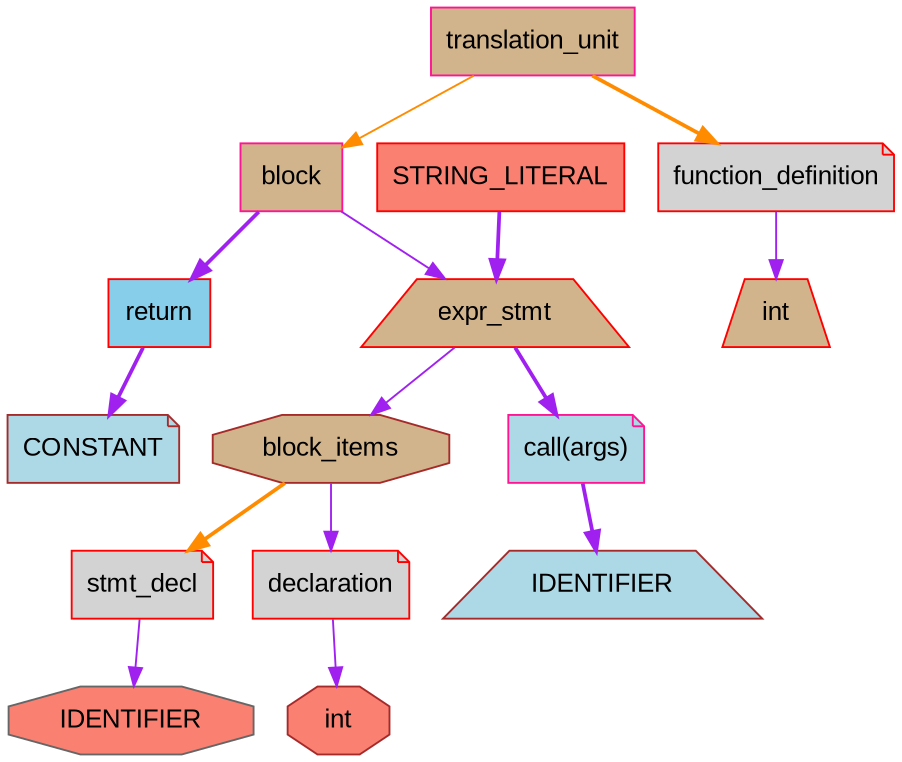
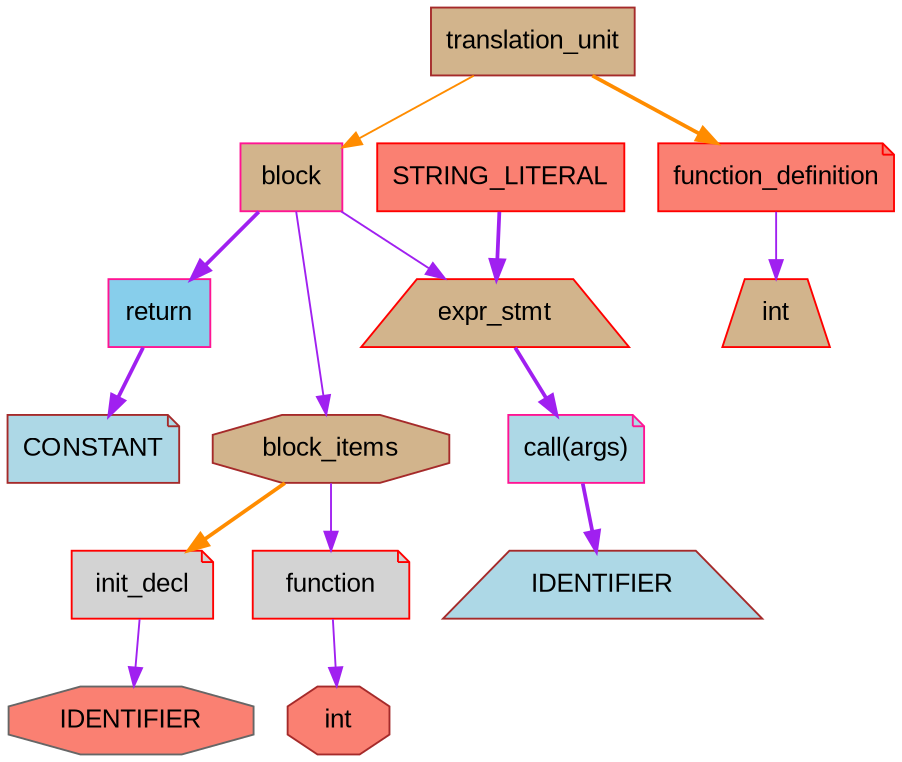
(533, 41) -> (533, 41)
(776, 177) -> (776, 177)
(159, 313) -> (159, 313)
(420, 375) -> (310, 303)
(142, 585) -> (142, 585)
(331, 585) -> (331, 585)
